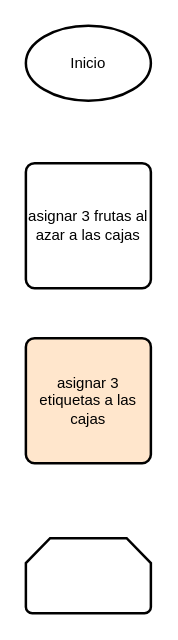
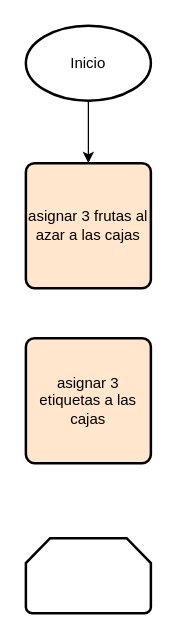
none -> (88, 128)
(88, 226) -> (88, 226)
